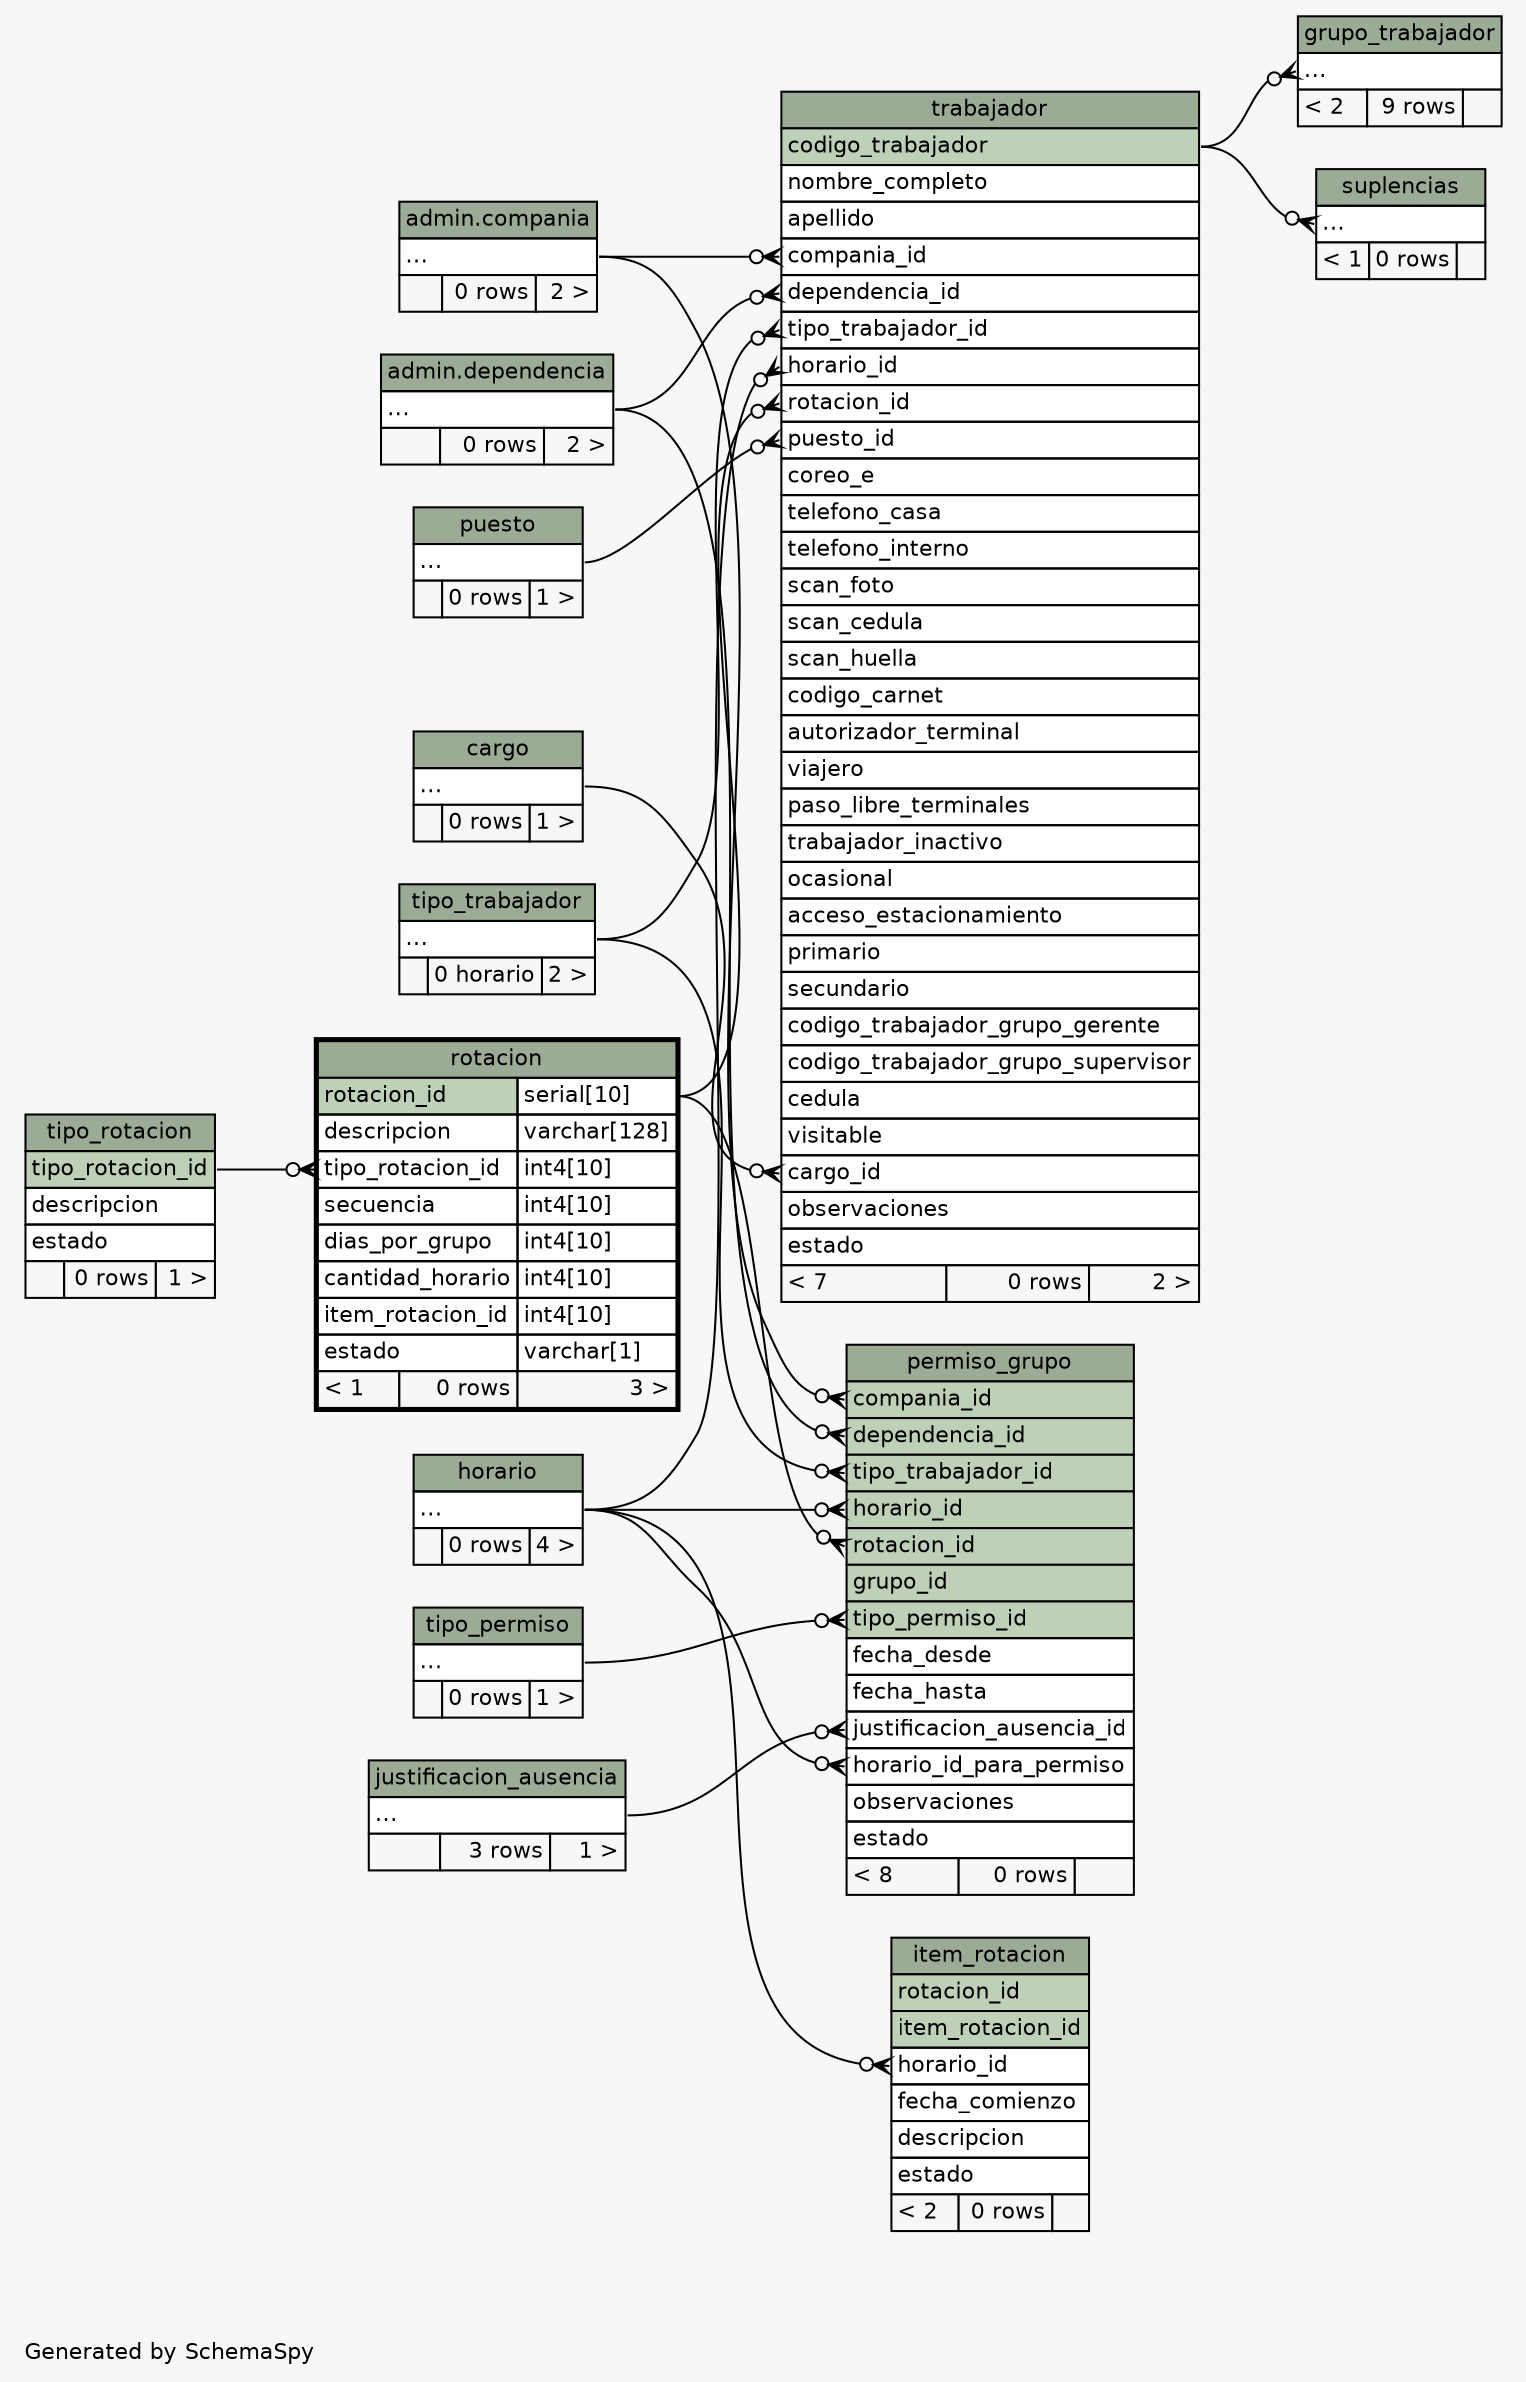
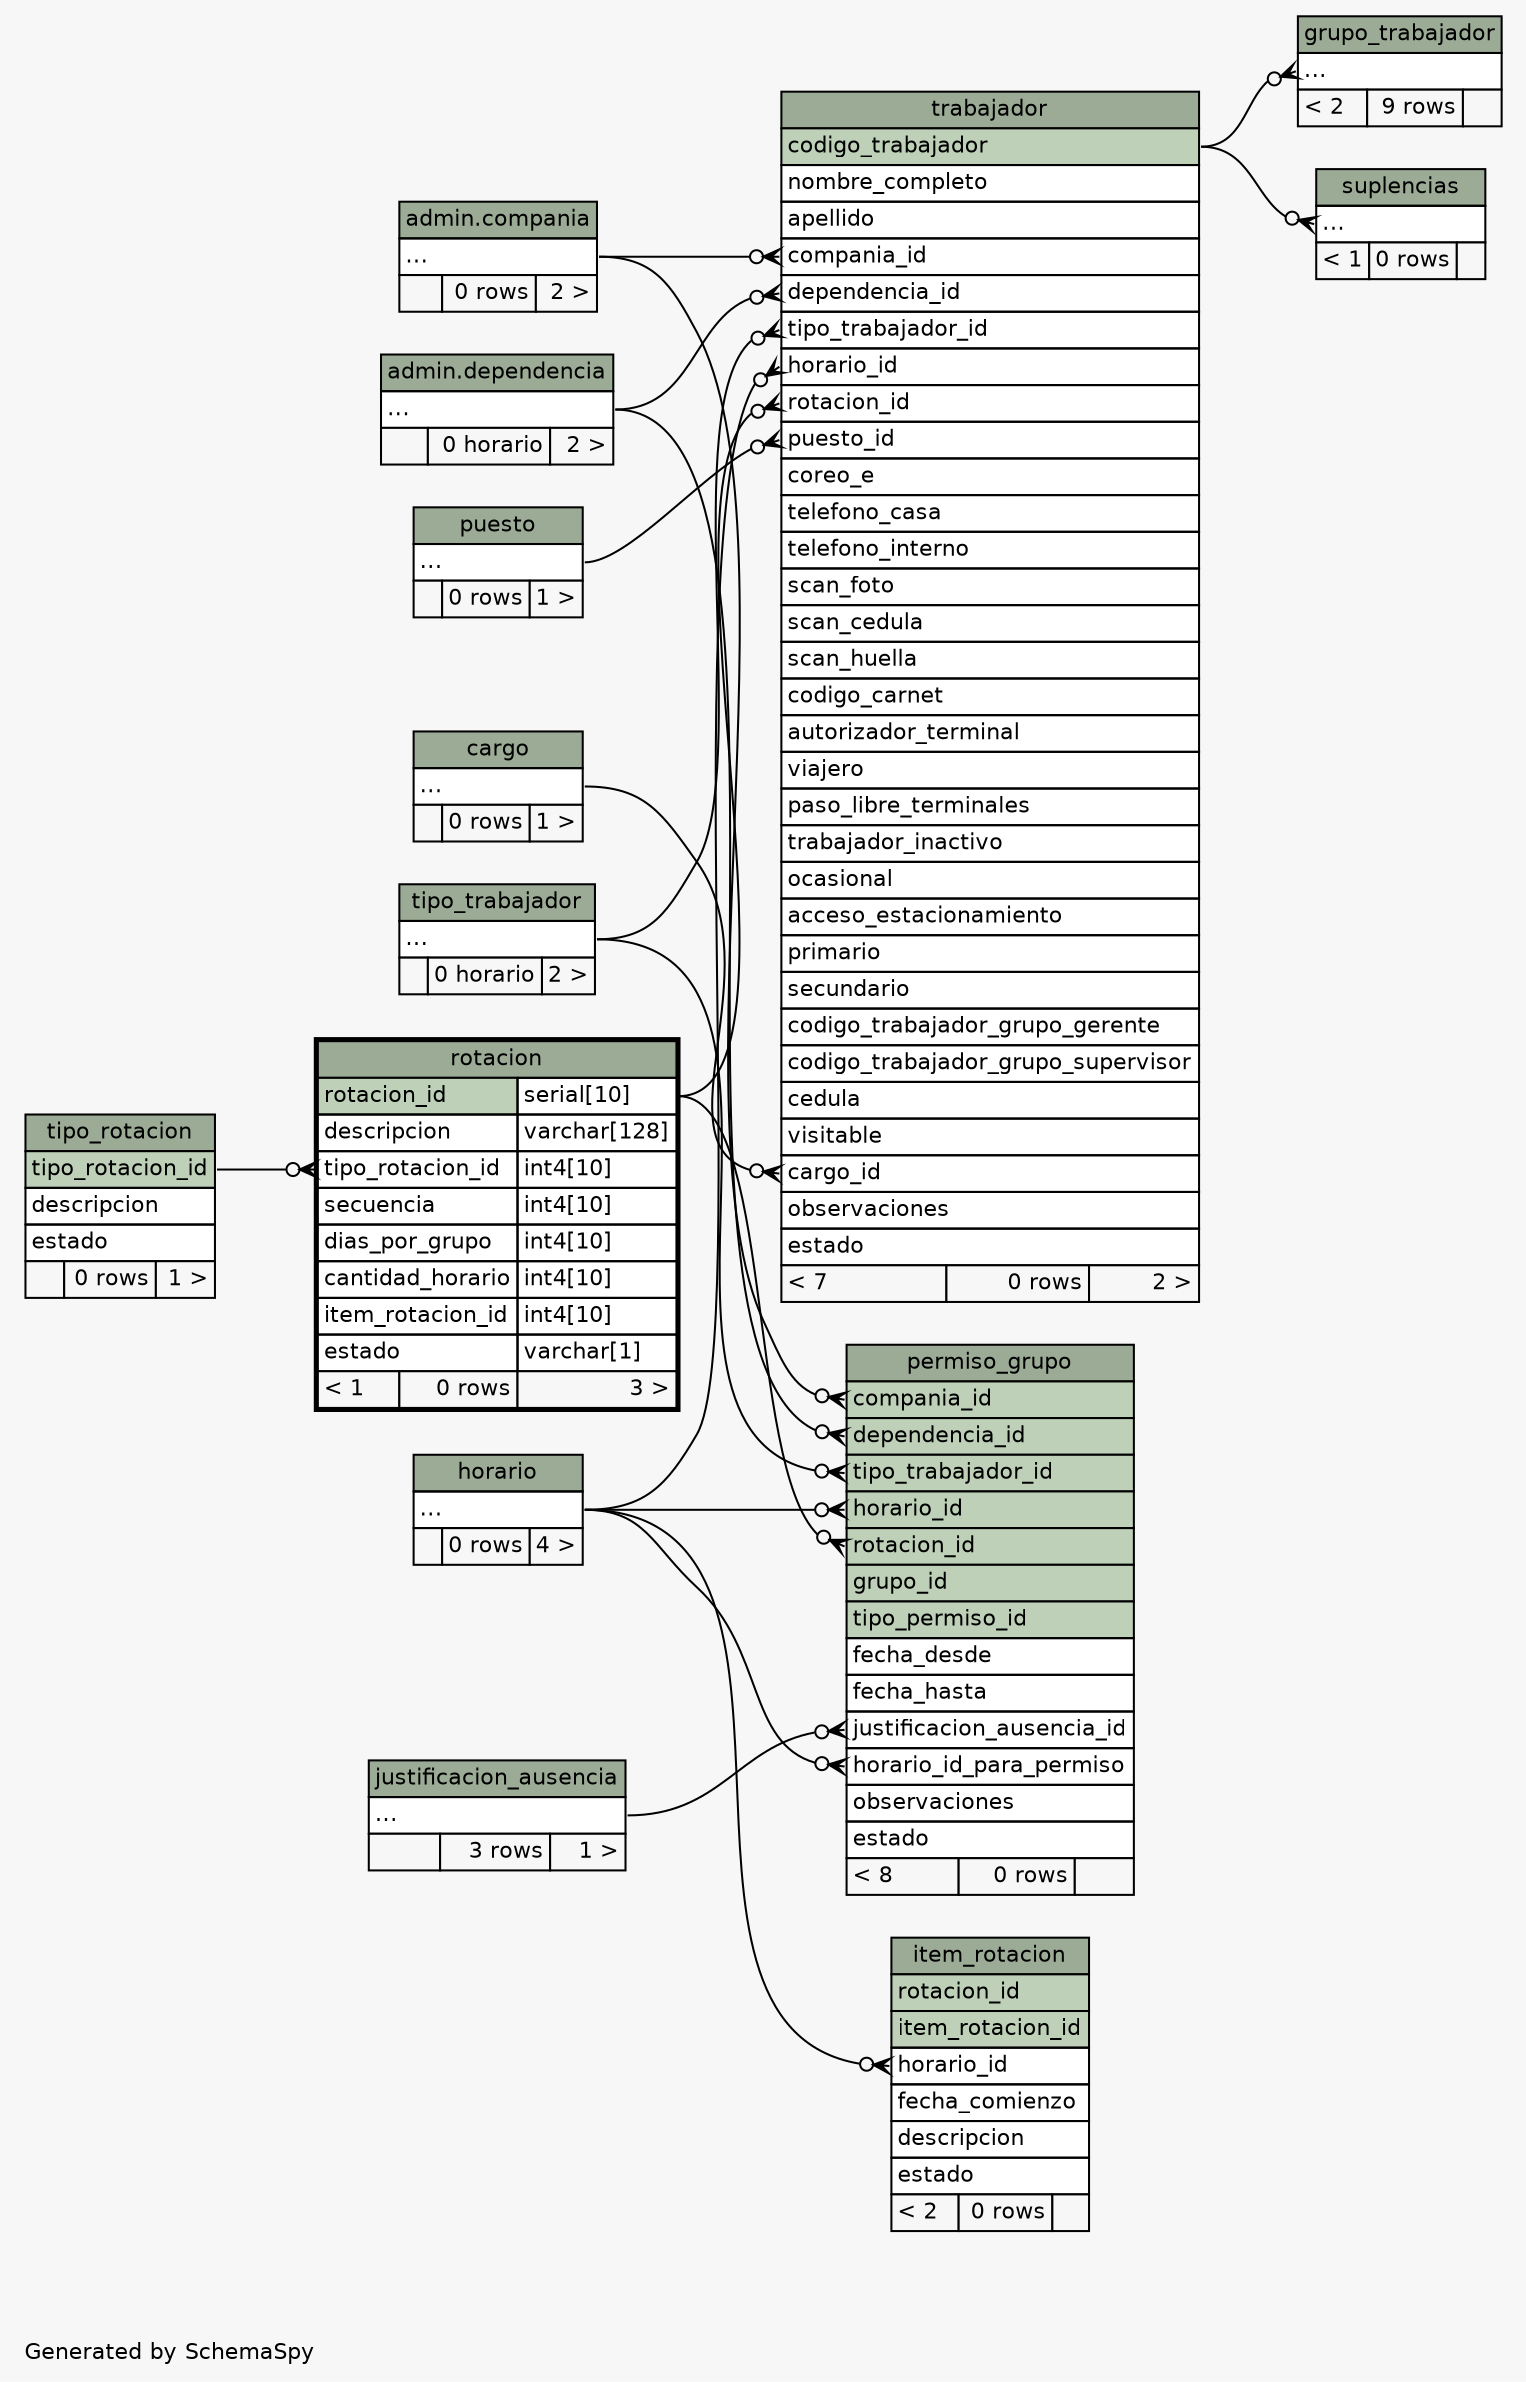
(500, 445) -> (493, 445)
(497, 1663) -> none
